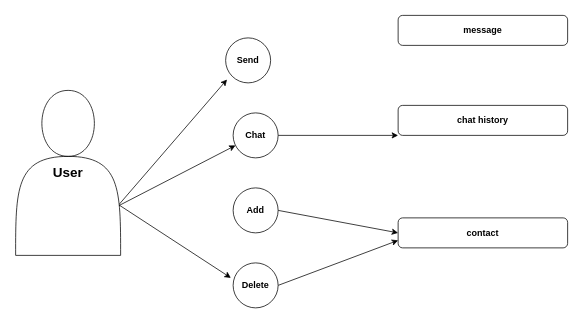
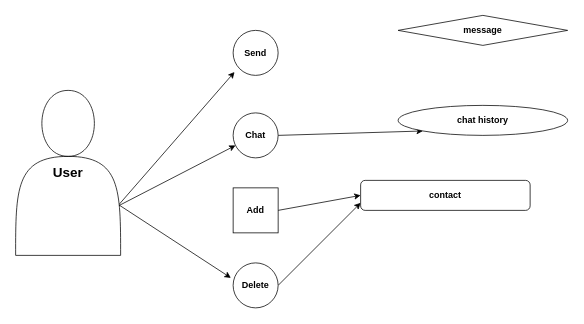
(483, 30) -> (483, 30)
(248, 60) -> (255, 53)
(483, 120) -> (483, 120)
(255, 210) -> (255, 210)
(483, 233) -> (445, 195)
